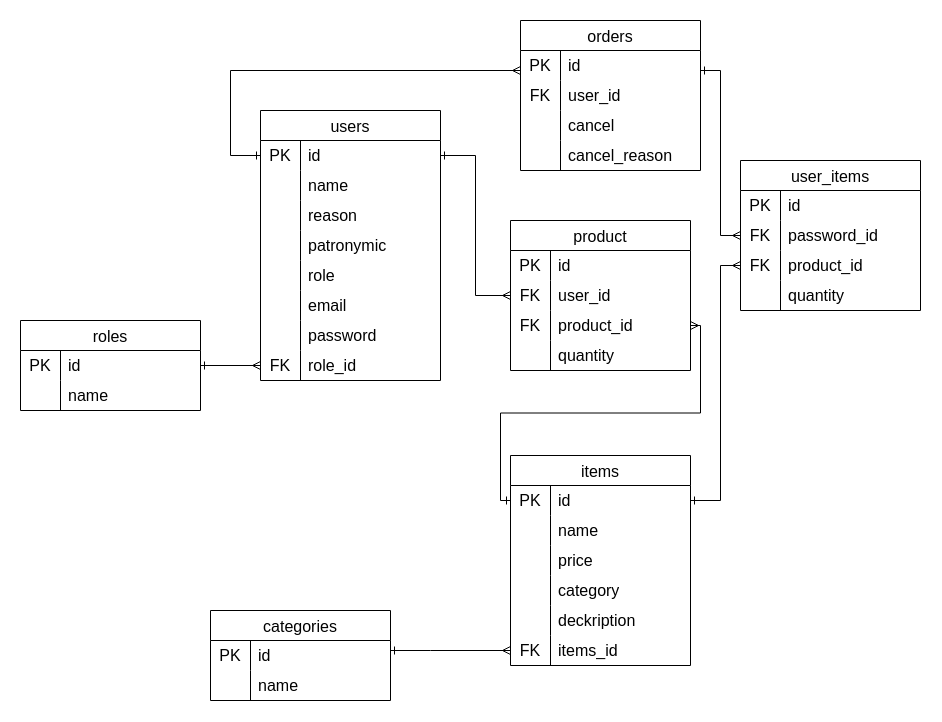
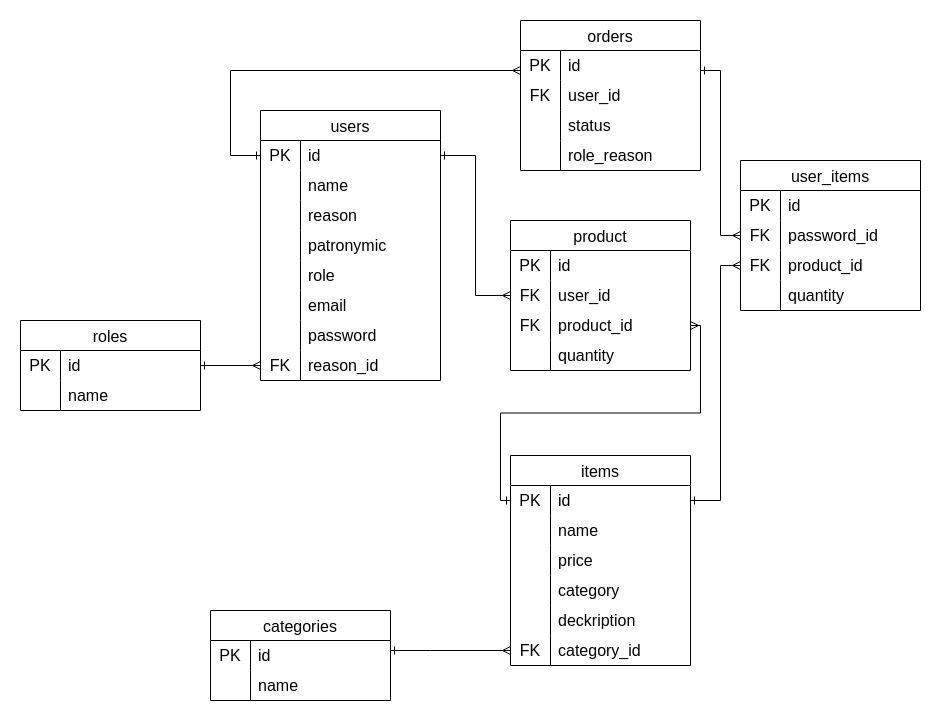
(593, 126) -> (595, 126)
(625, 156) -> (616, 156)
(336, 366) -> (347, 366)
(590, 651) -> (606, 651)
